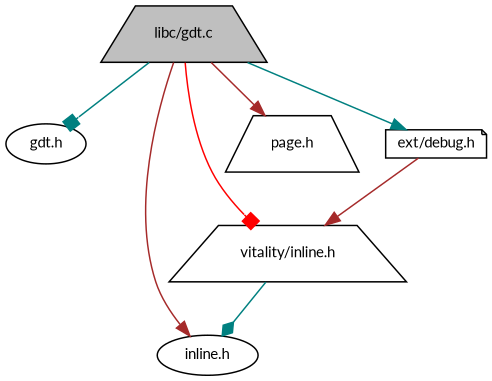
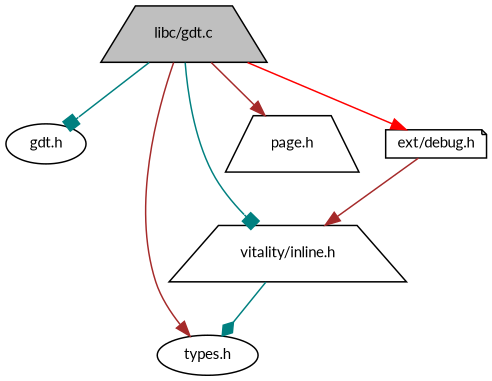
(320, 93) -> (320, 93)
(201, 144) -> (201, 144)
(208, 355) -> (208, 355)
